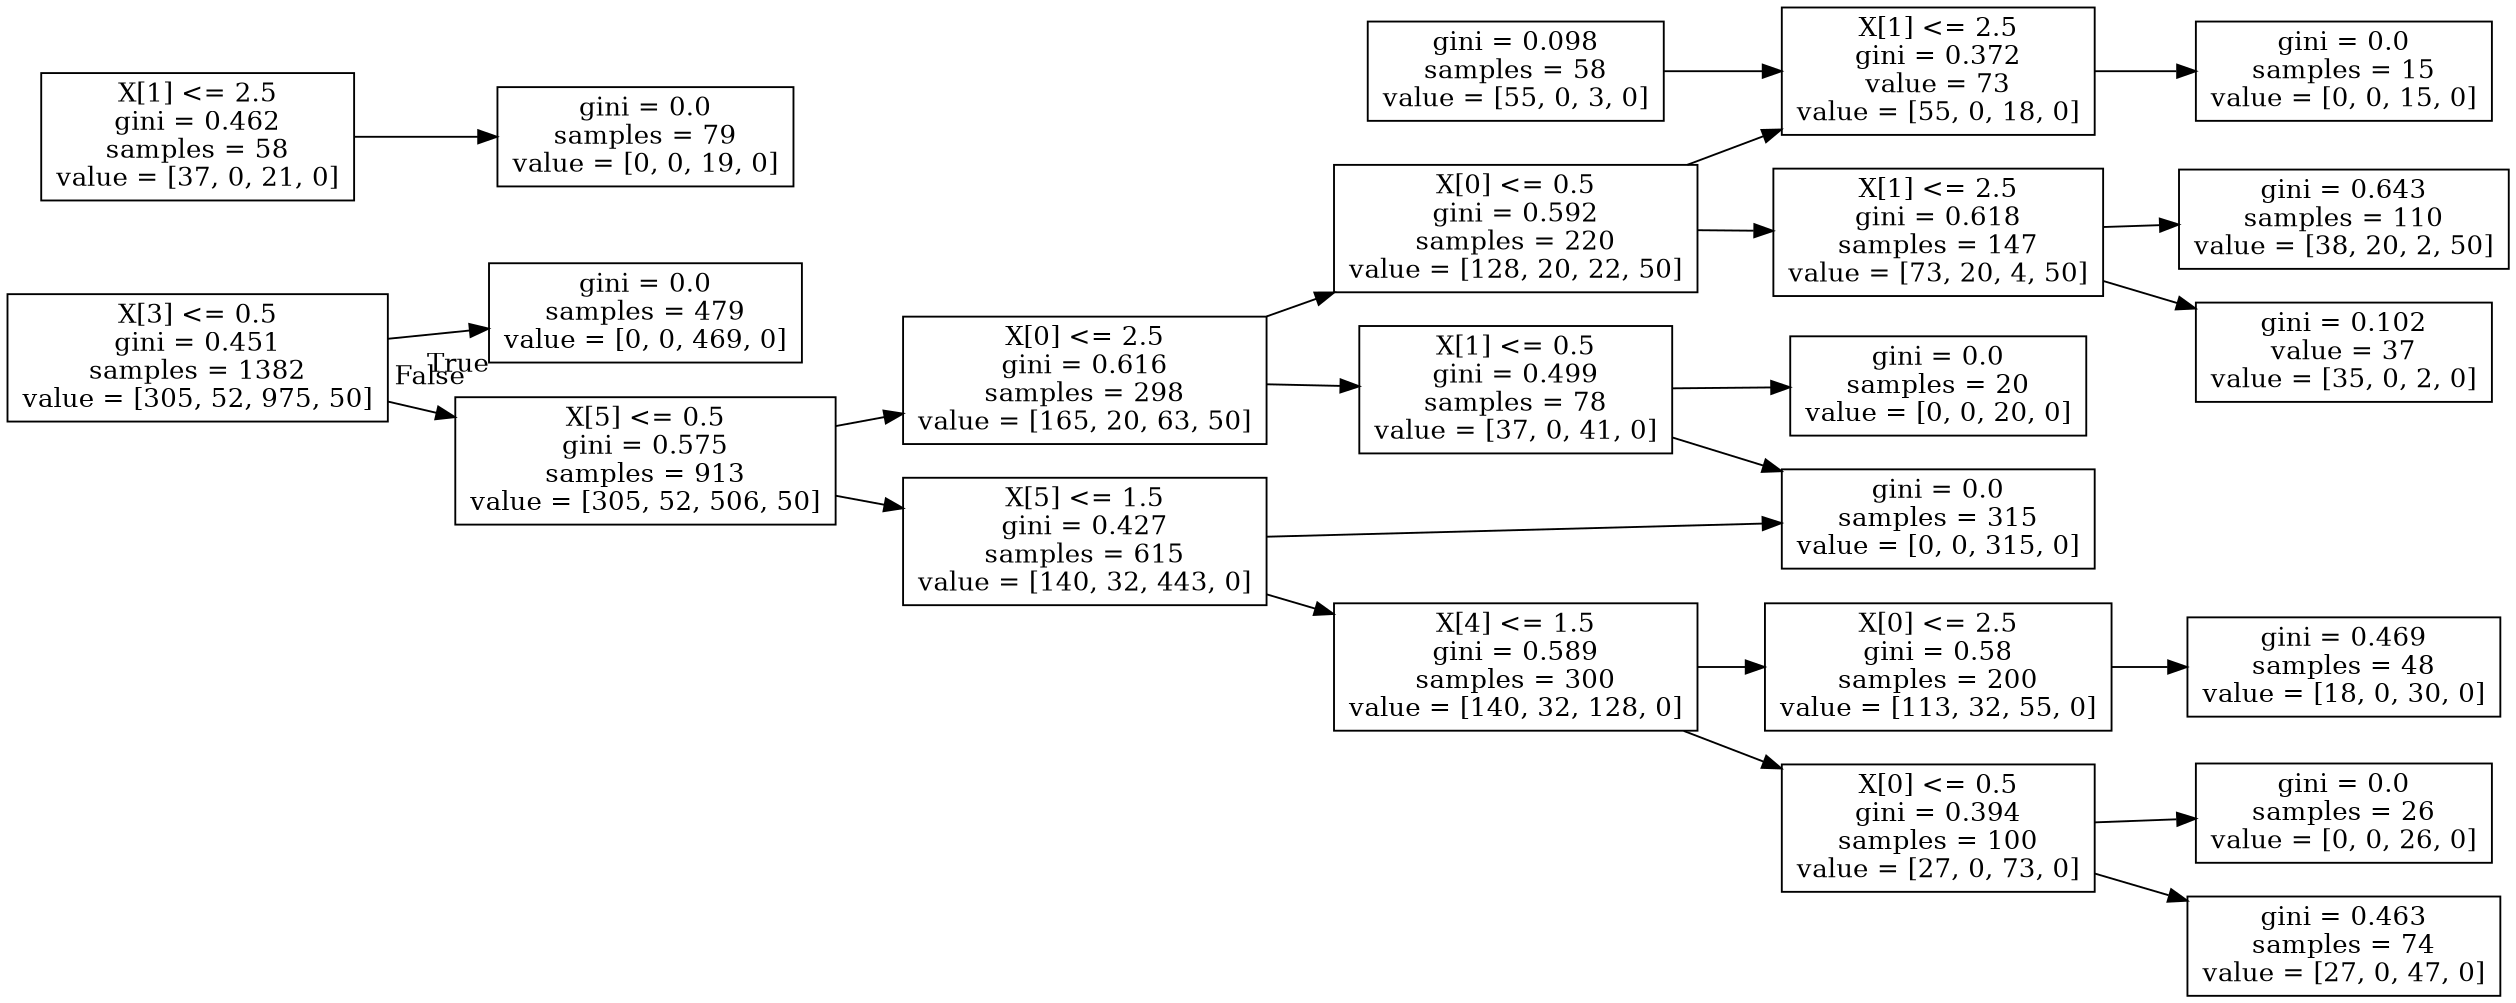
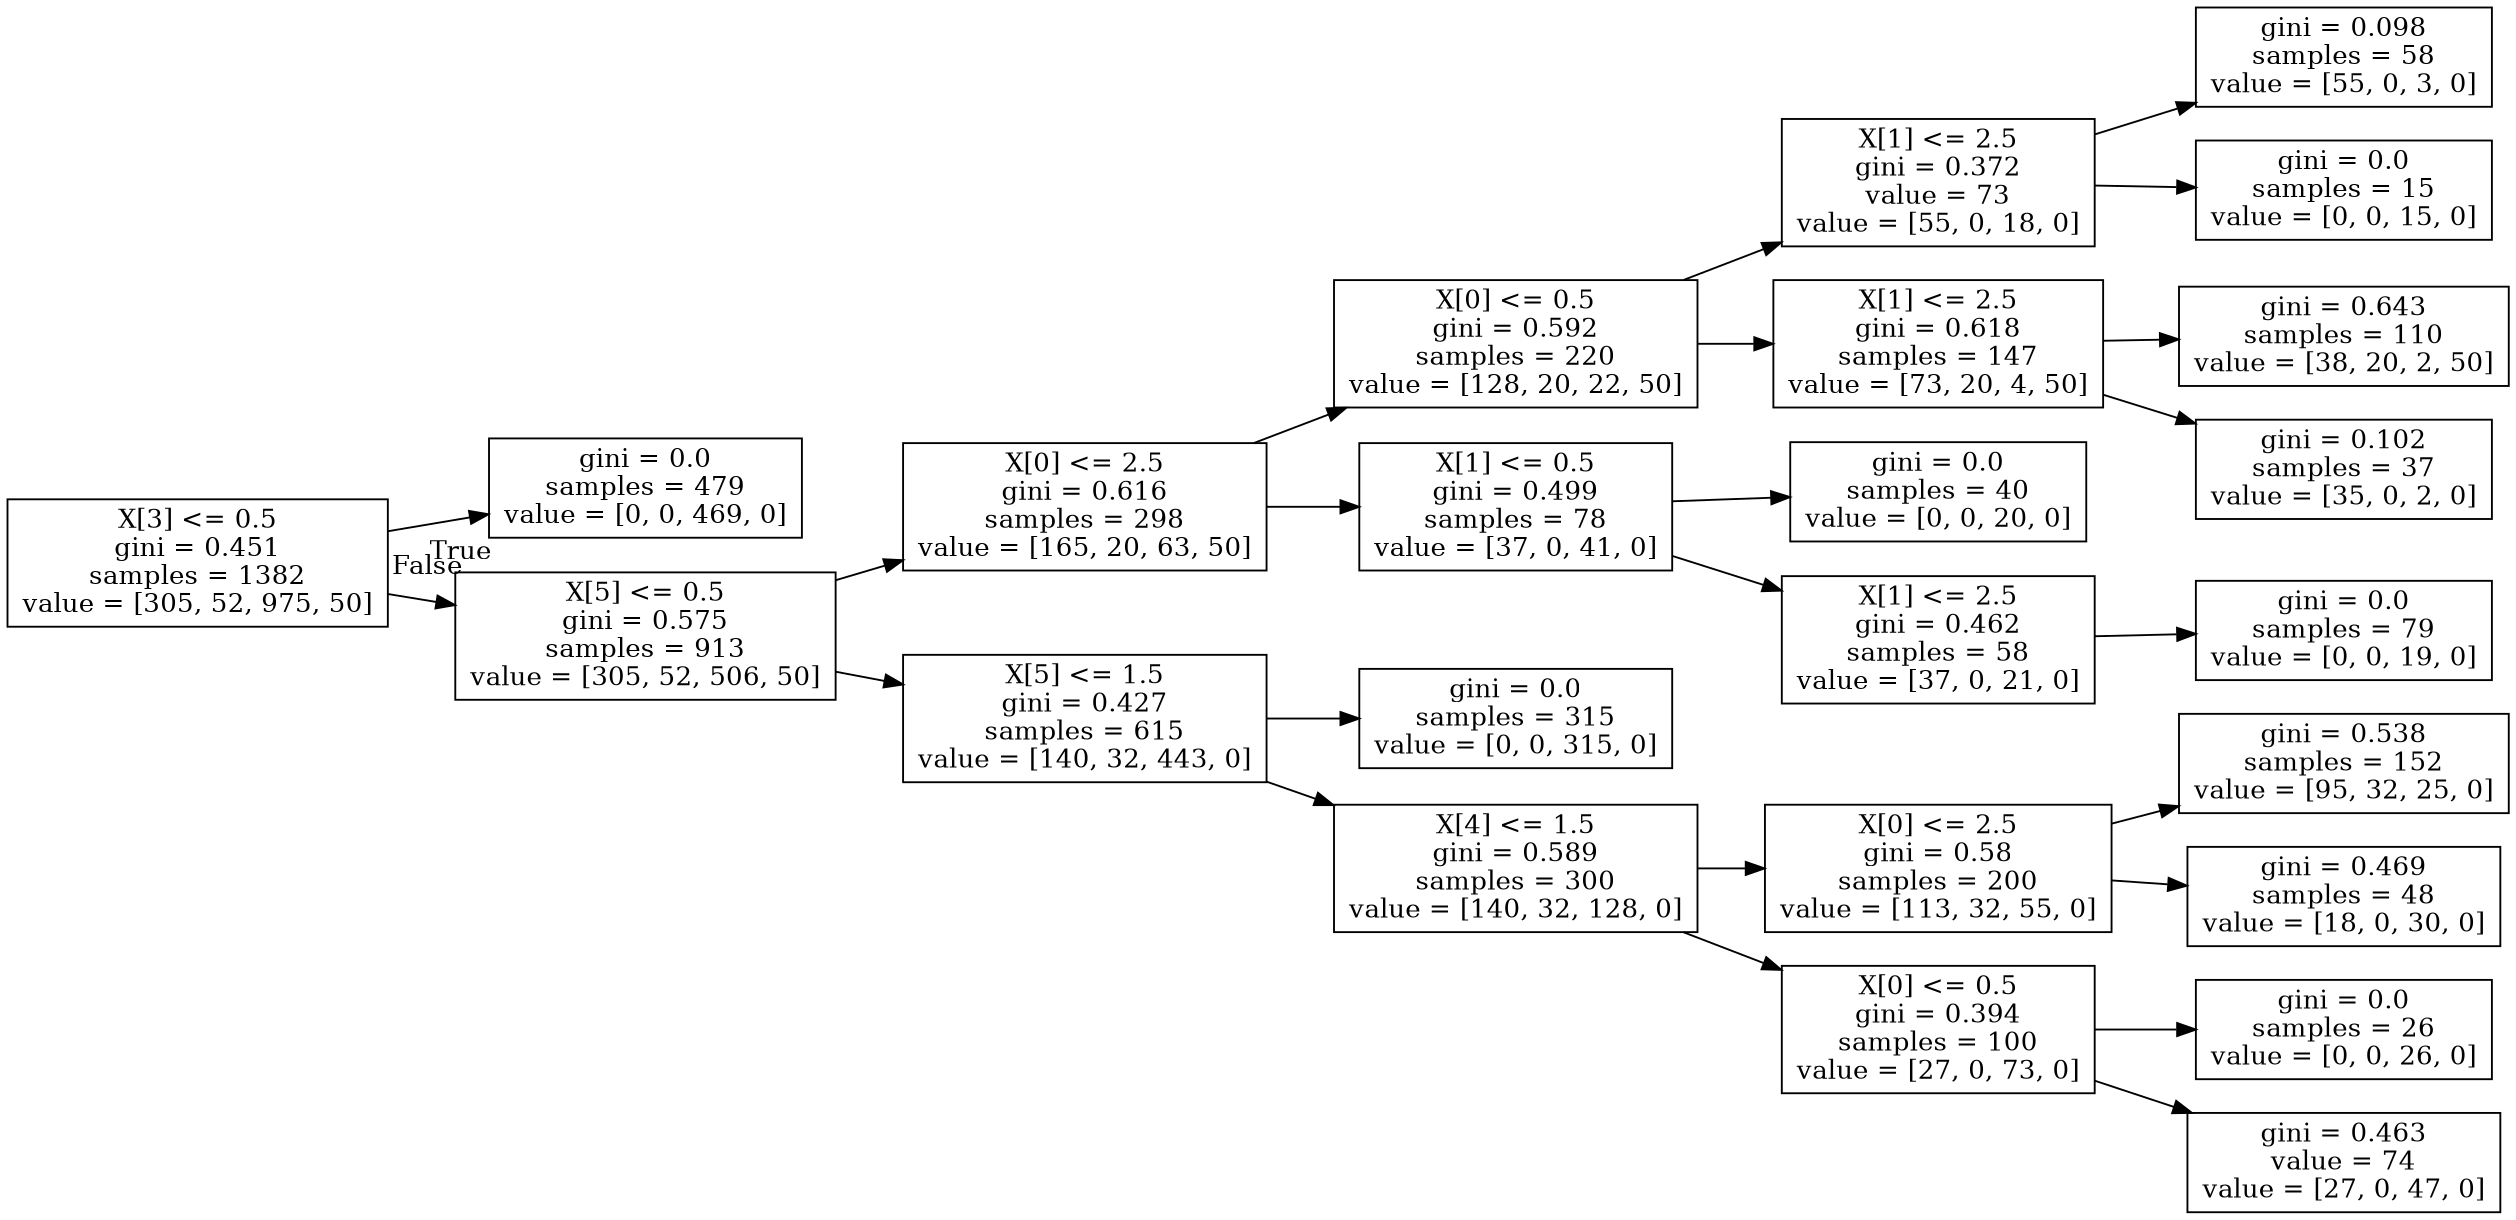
(1713, 71) -> (2136, 121)
(2344, 352) -> (2344, 469)
(1938, 386) -> (1938, 492)
(1718, 451) -> (1718, 570)
none -> (2344, 763)
(2344, 946) -> (2344, 1163)
